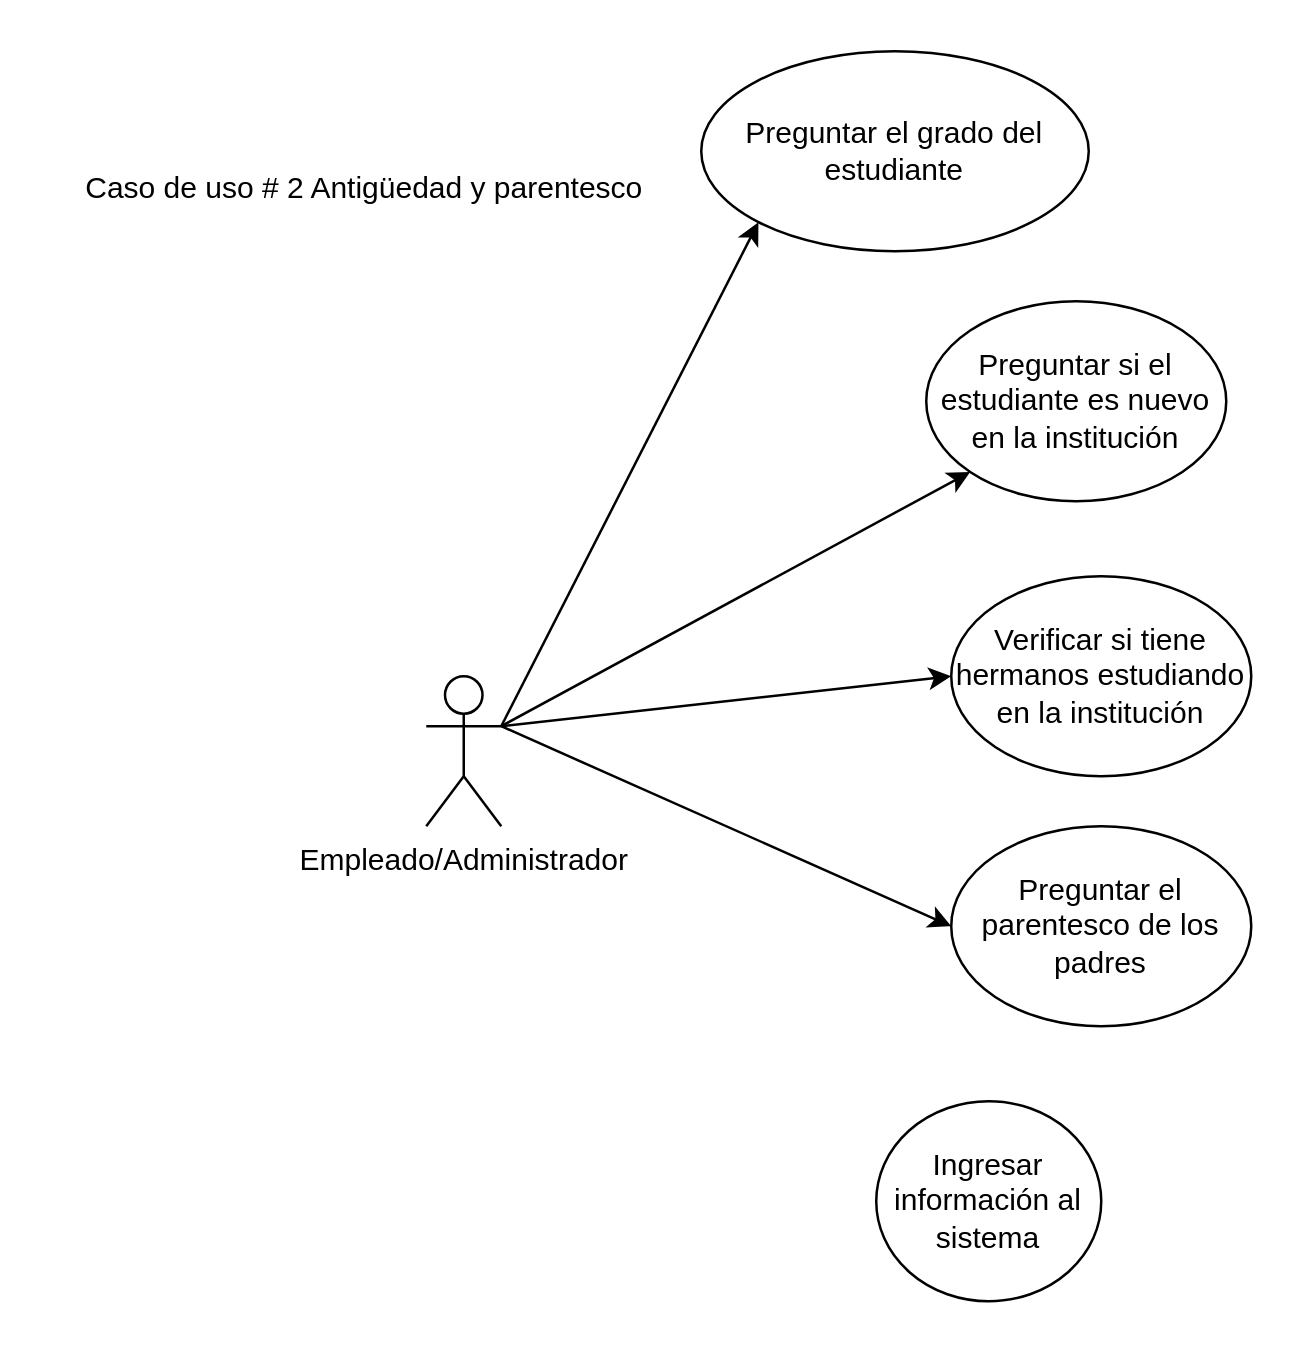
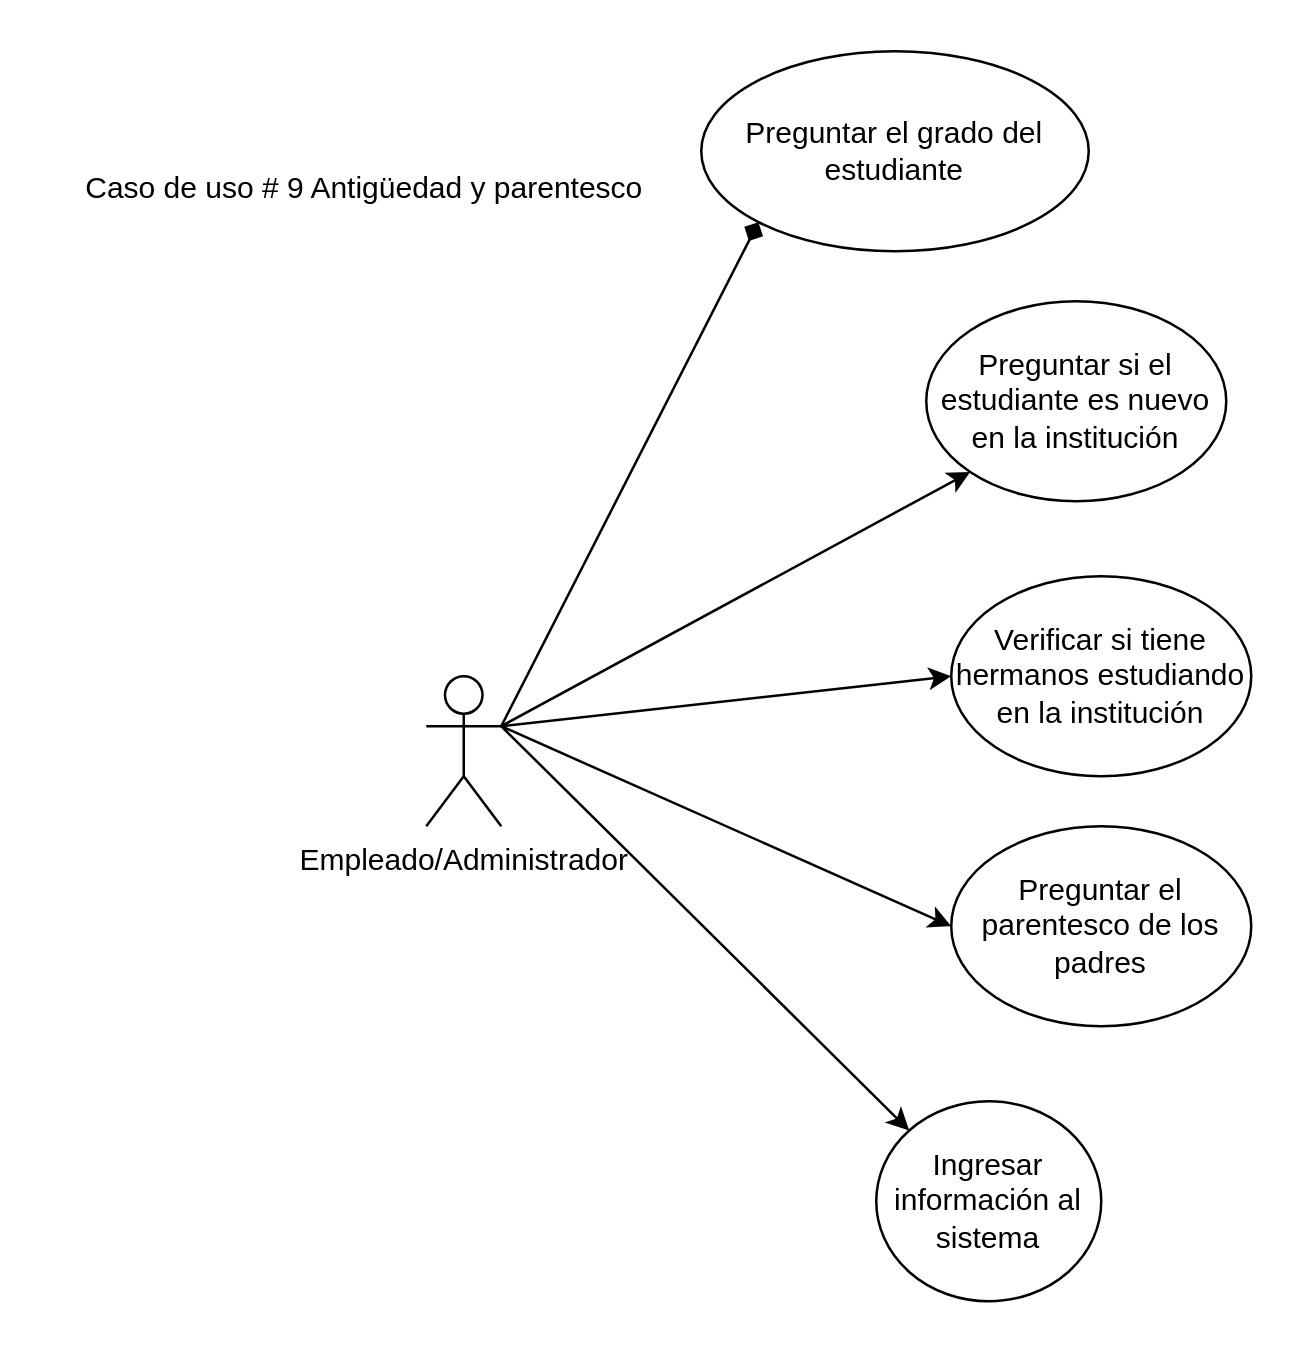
(365, 189) -> (365, 189)
(750, 239) -> (749, 240)
none -> (704, 927)
